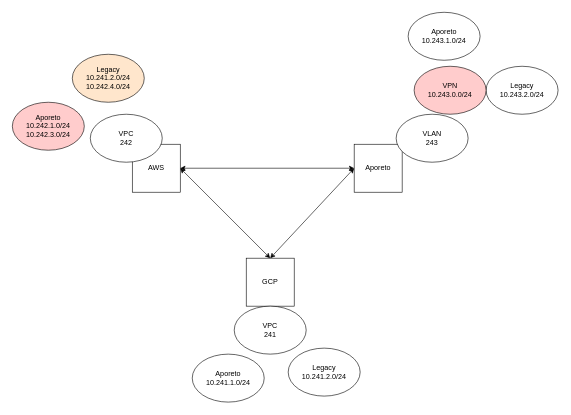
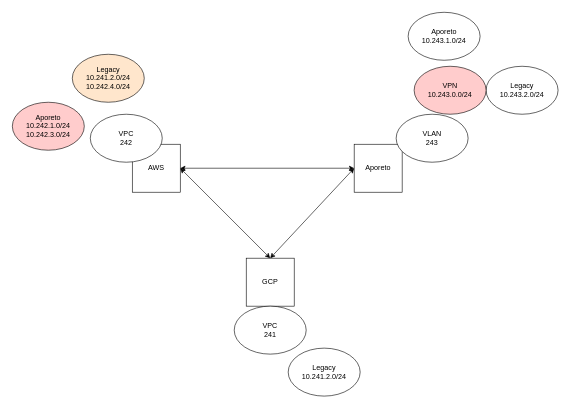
(228, 378) -> none
